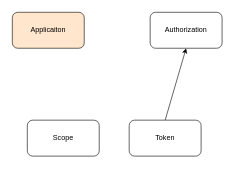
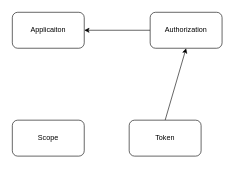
(48, 30) -> (48, 30)
none -> (89, 30)
(63, 138) -> (48, 138)
